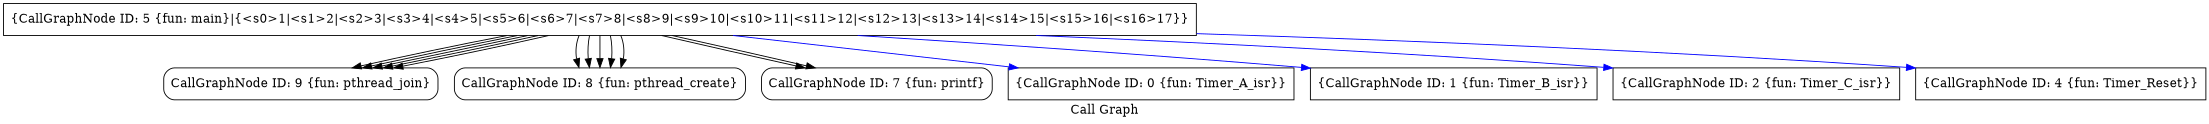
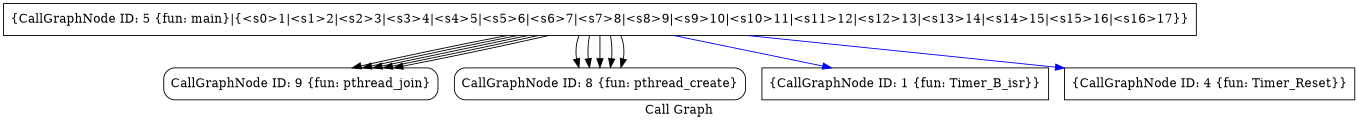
(877, 84) -> none
(1151, 84) -> none
(1756, 84) -> none
